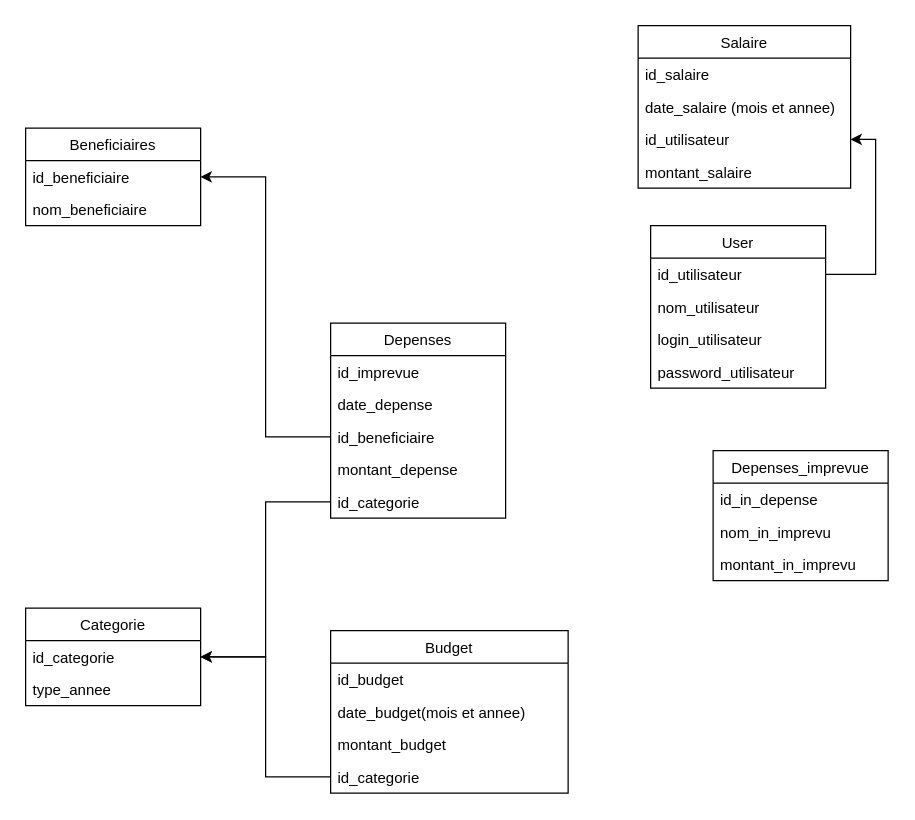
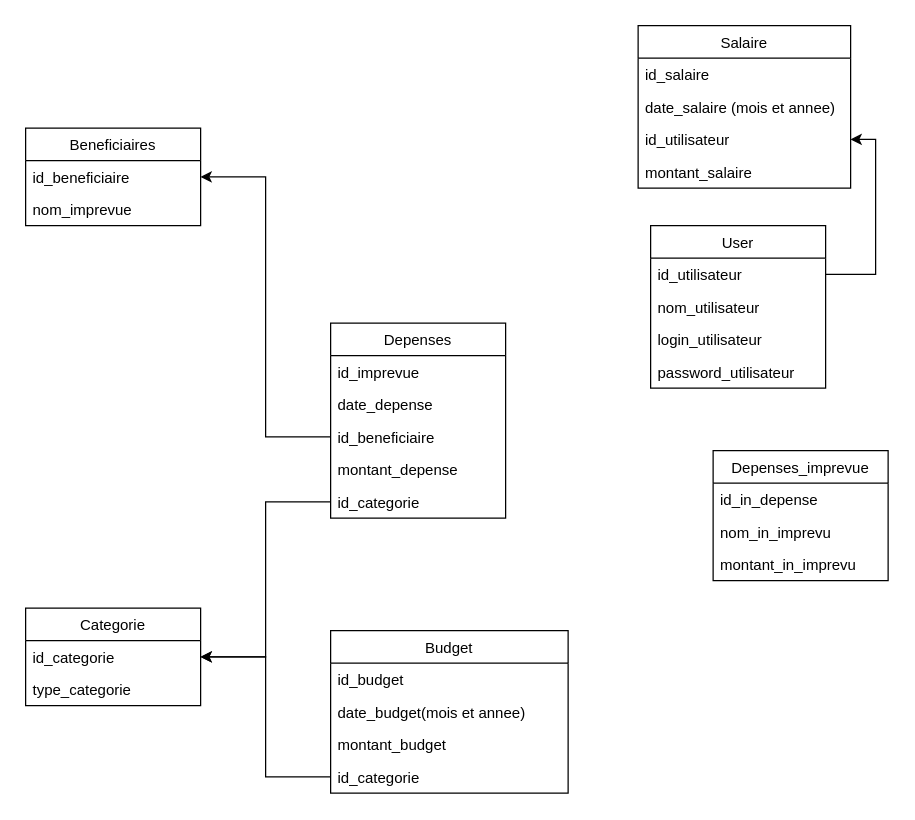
(94, 210) -> (81, 210)
(75, 690) -> (89, 690)
